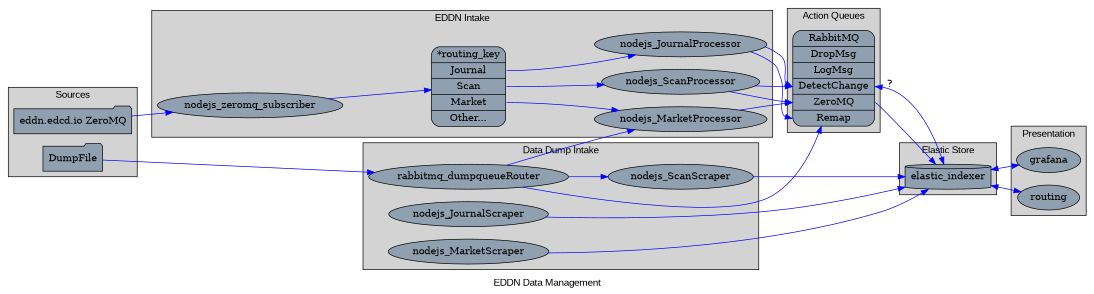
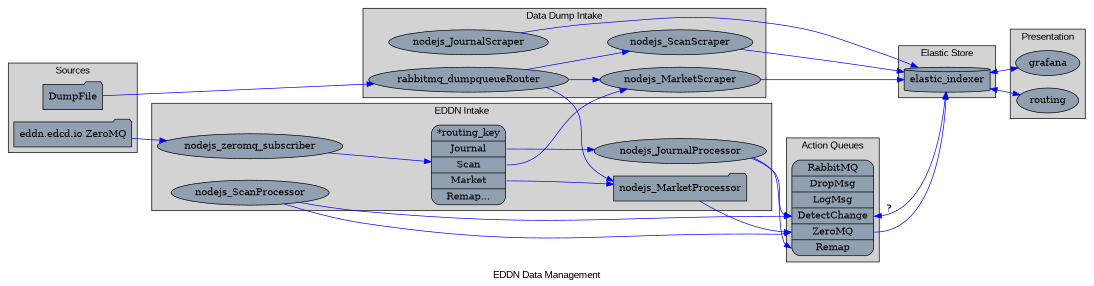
(552, 86) -> (562, 127)
(469, 118) -> (469, 196)
(681, 119) -> (680, 189)
(687, 207) -> (581, 80)
